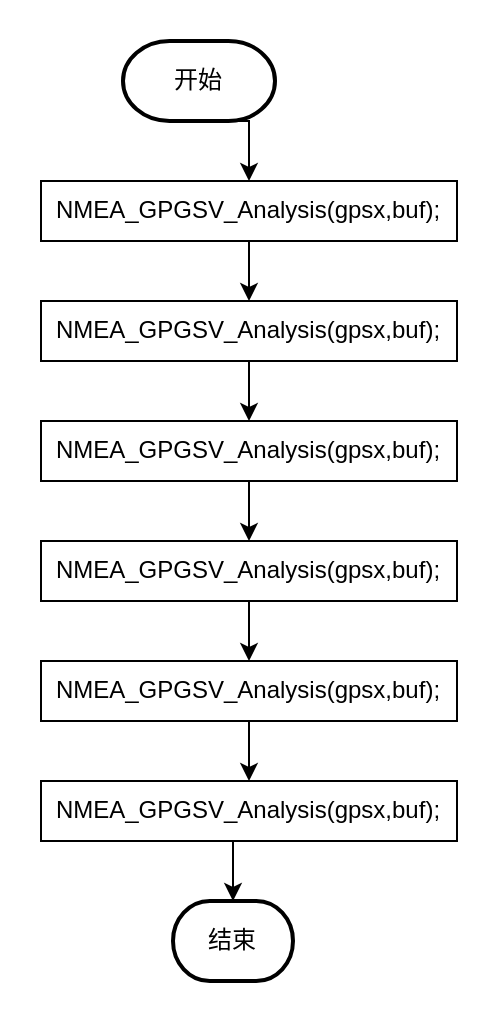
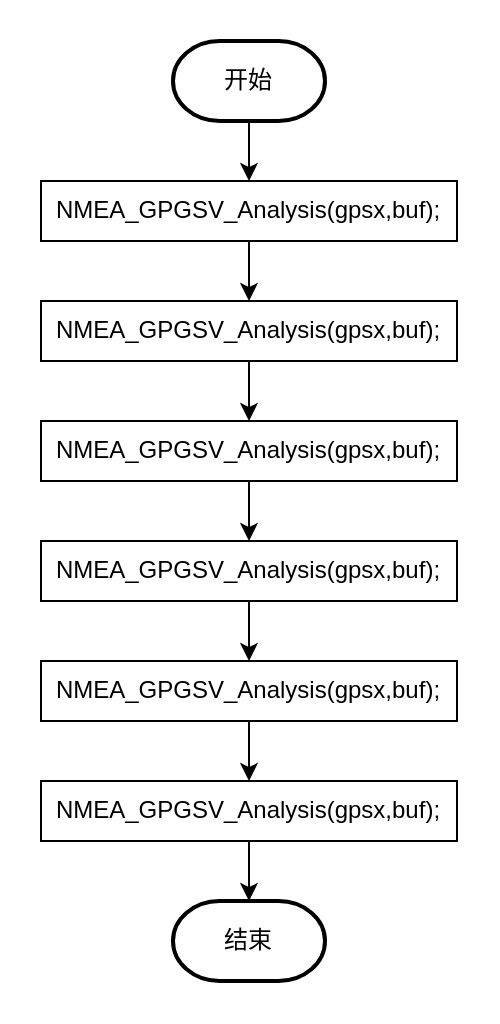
(199, 81) -> (249, 81)
(233, 941) -> (249, 941)
